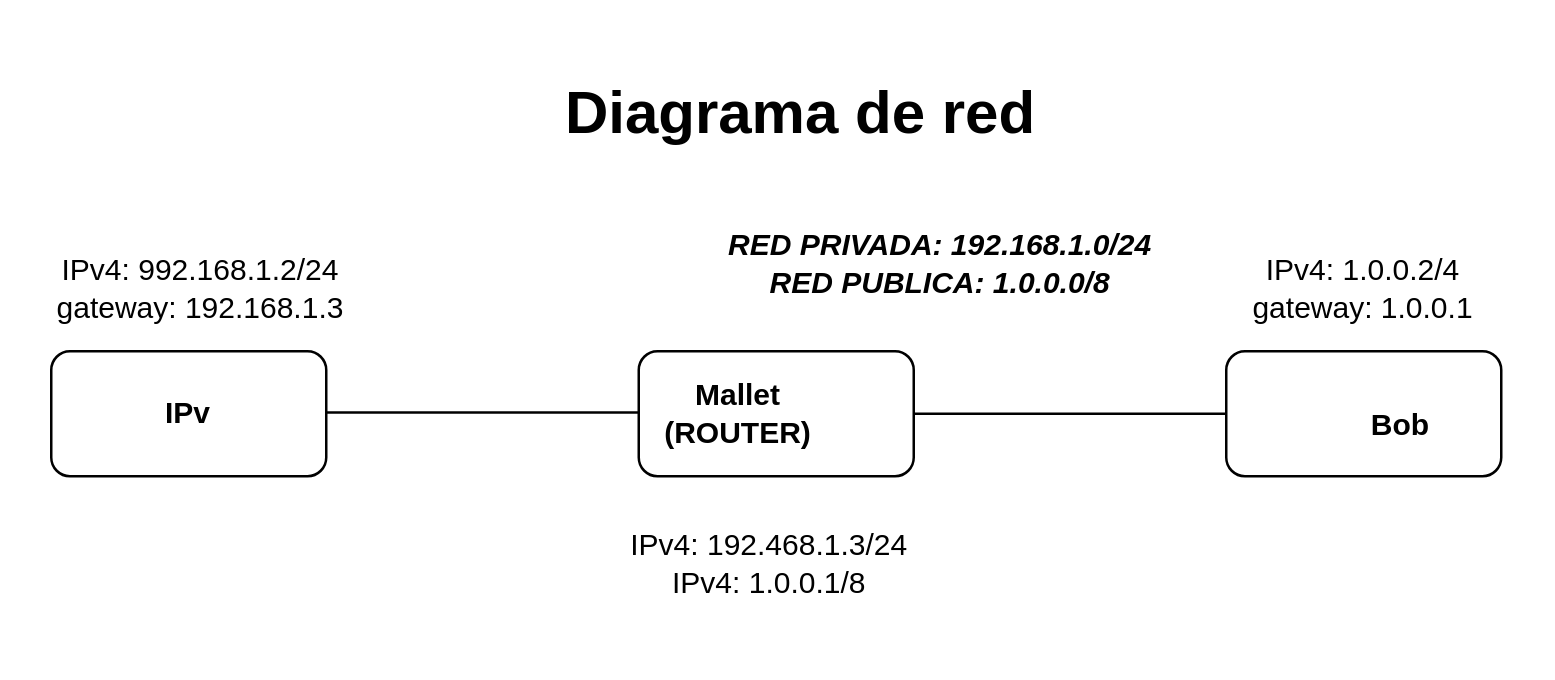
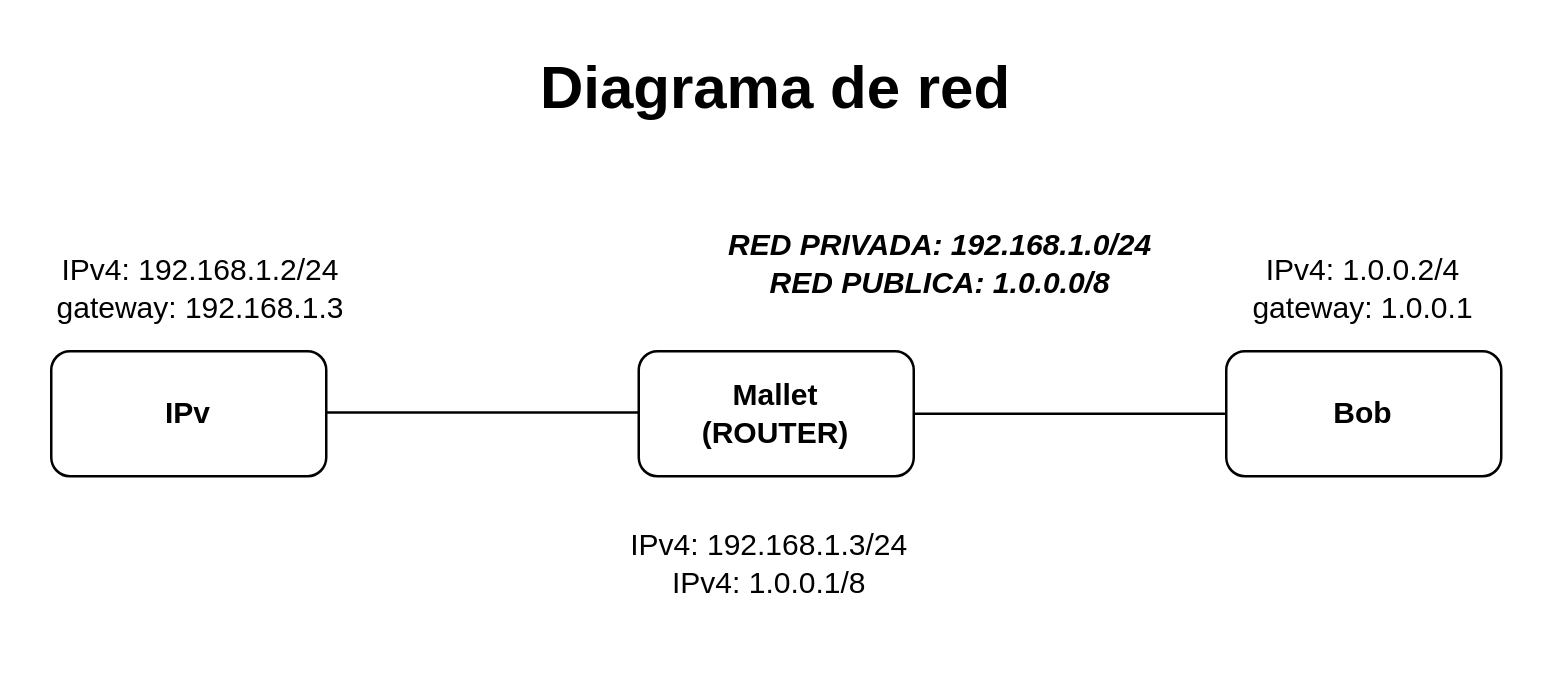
(801, 114) -> (776, 89)
(201, 289) -> (201, 289)
(739, 414) -> (776, 414)
(1401, 426) -> (1364, 414)
(770, 564) -> (770, 564)
